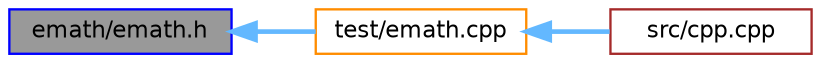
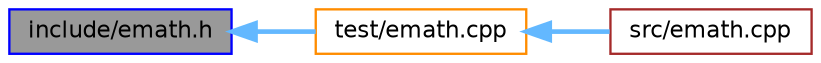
(120, 32) -> (120, 32)
(711, 32) -> (711, 32)
